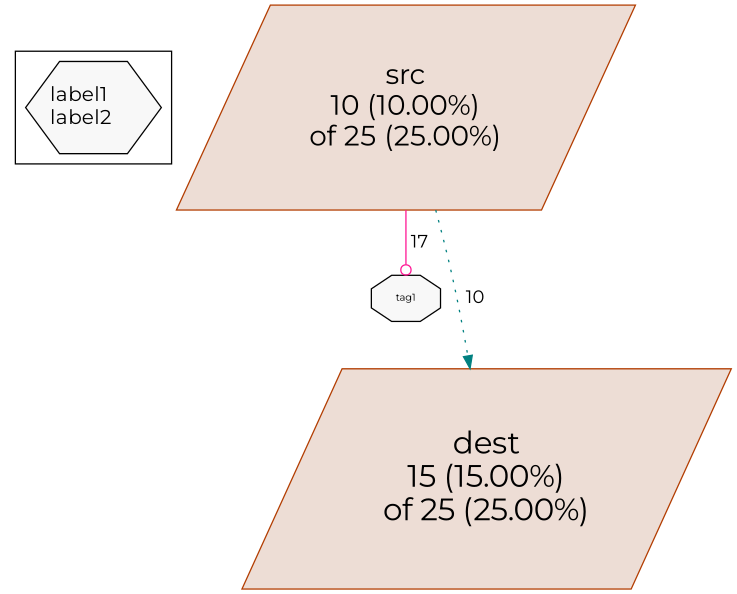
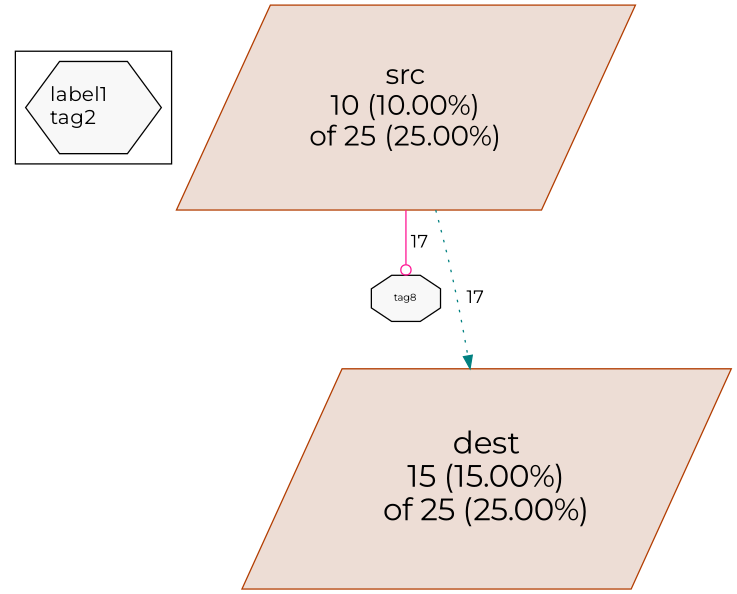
(93, 108) -> (93, 108)
(406, 298) -> (406, 298)
(473, 298) -> (473, 298)
